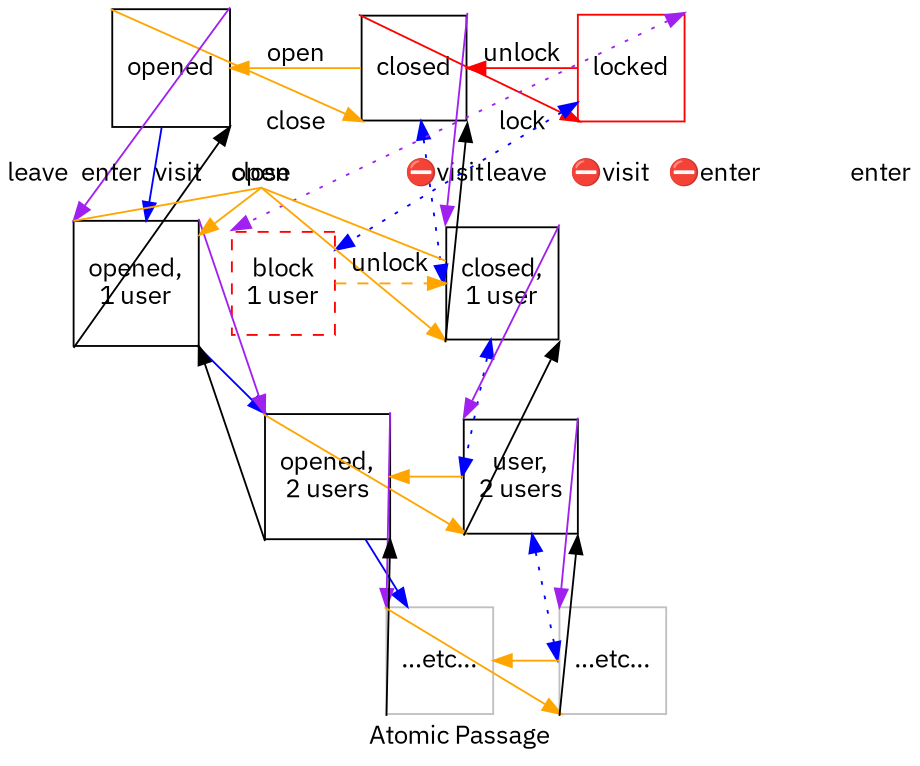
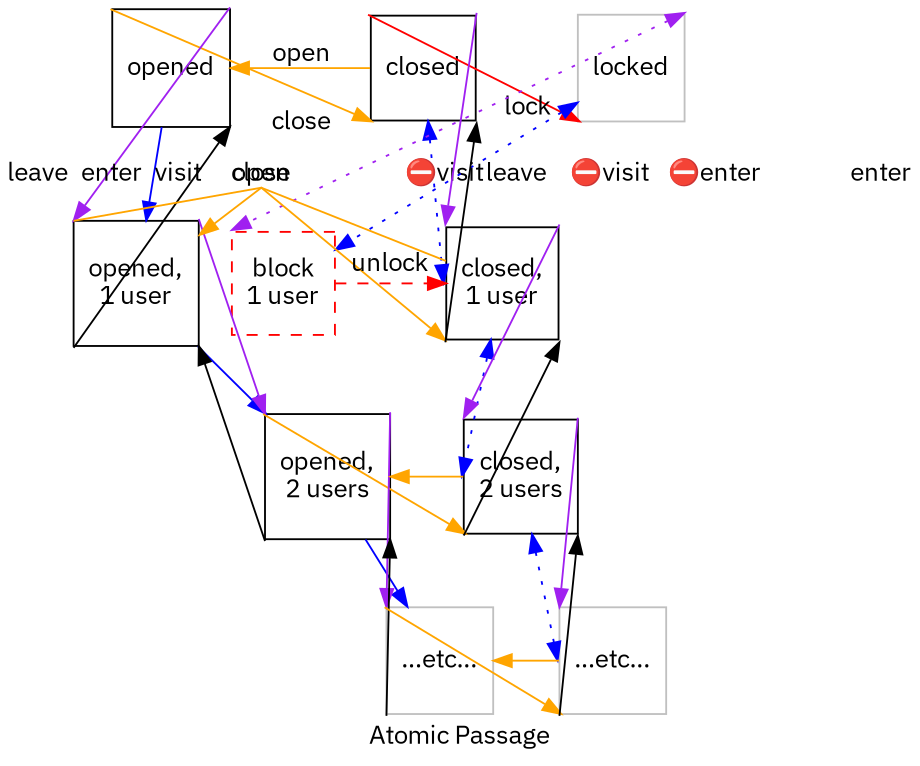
(532, 68) -> none
(631, 68) -> (631, 68)
(395, 283) -> (395, 283)
(521, 477) -> (521, 477)
